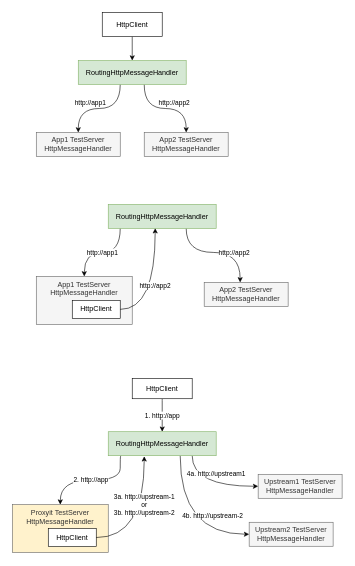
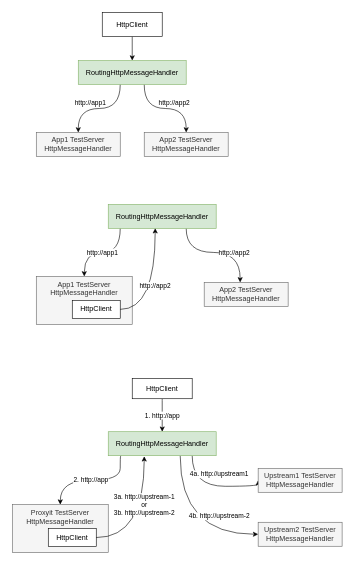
(300, 486) -> (300, 480)
(60, 518) -> (60, 518)
(291, 534) -> (300, 534)
